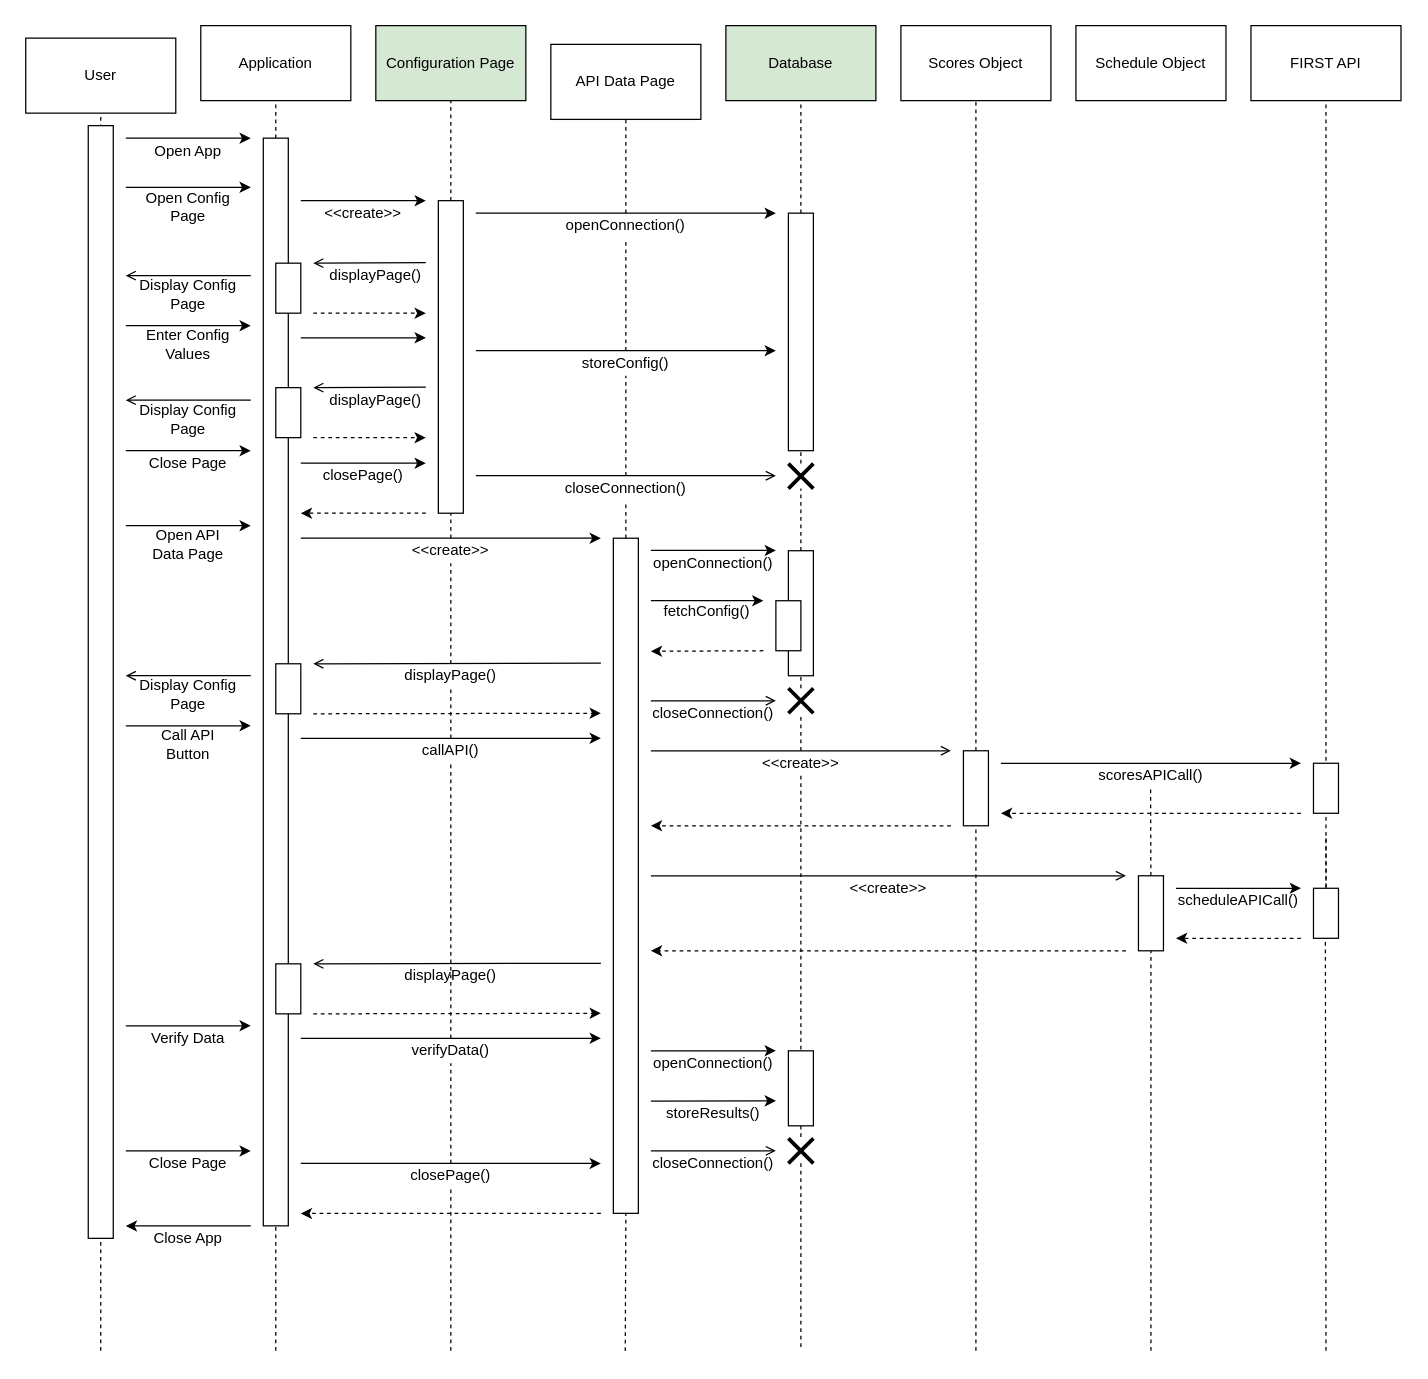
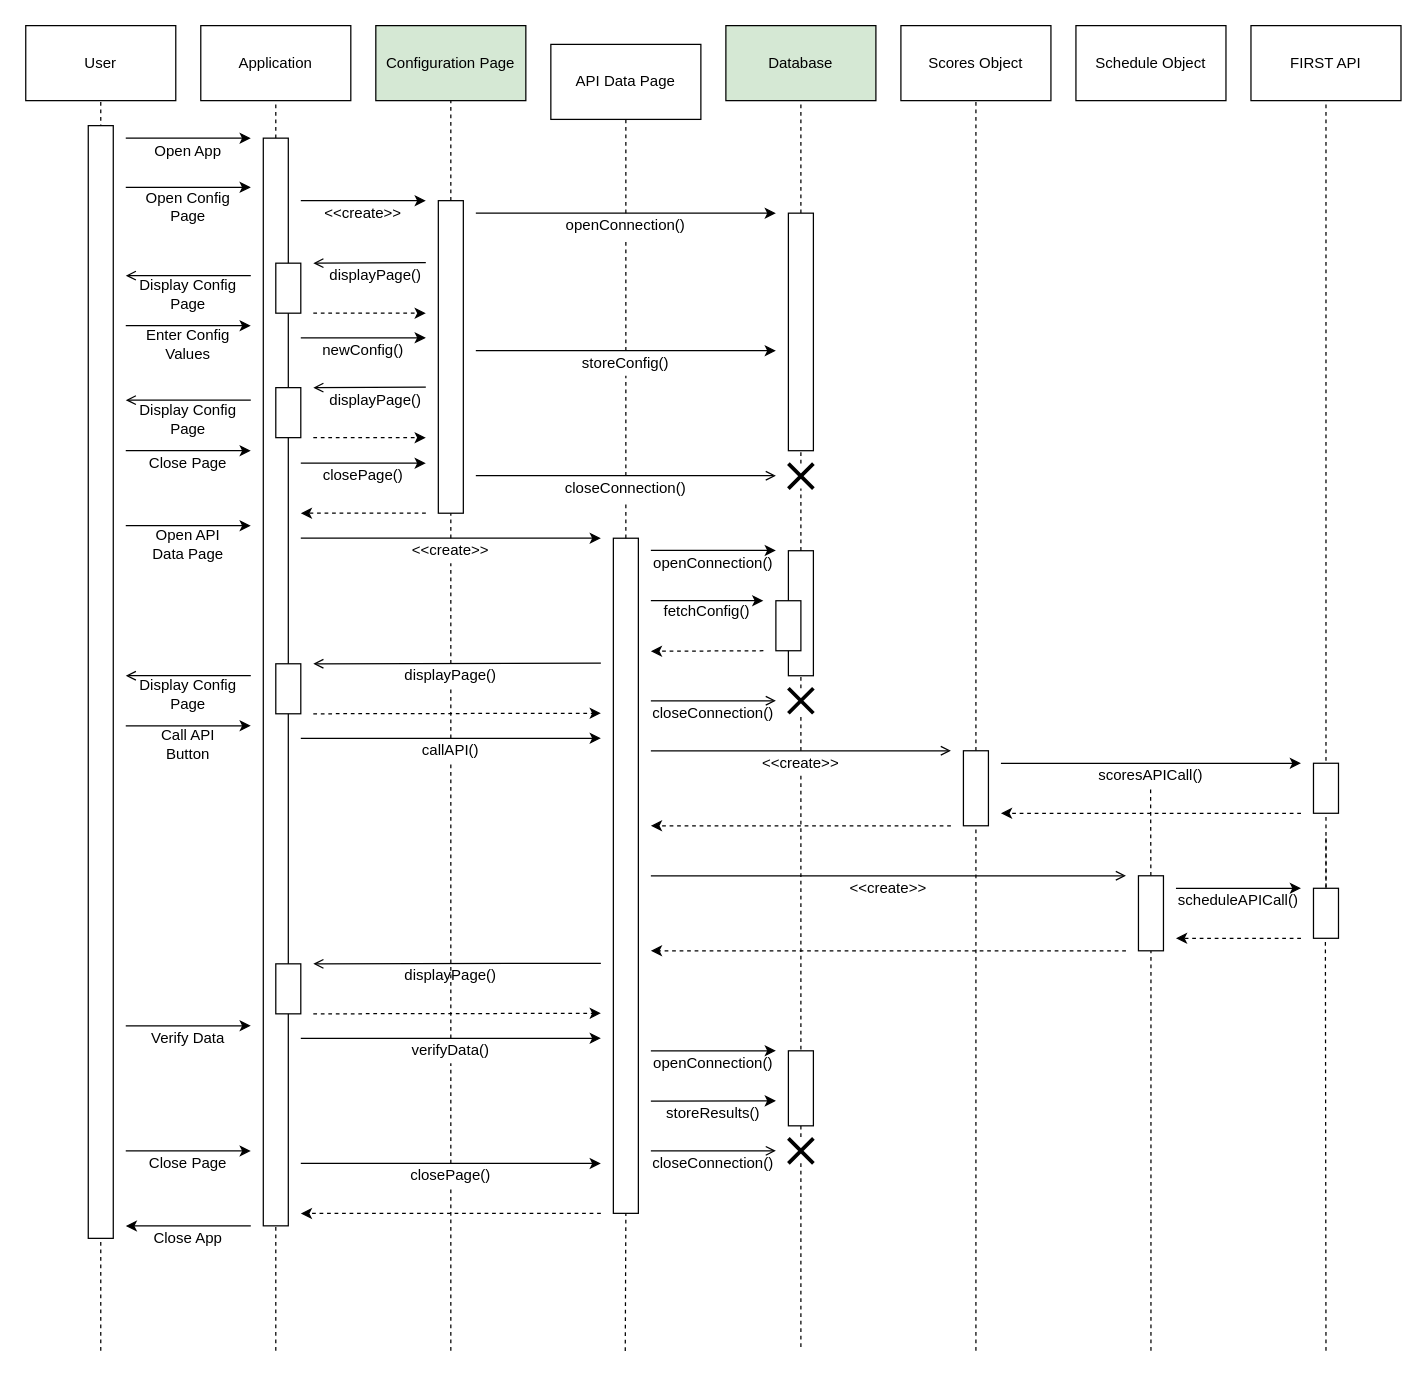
(101, 76) -> (101, 63)
none -> (363, 351)
